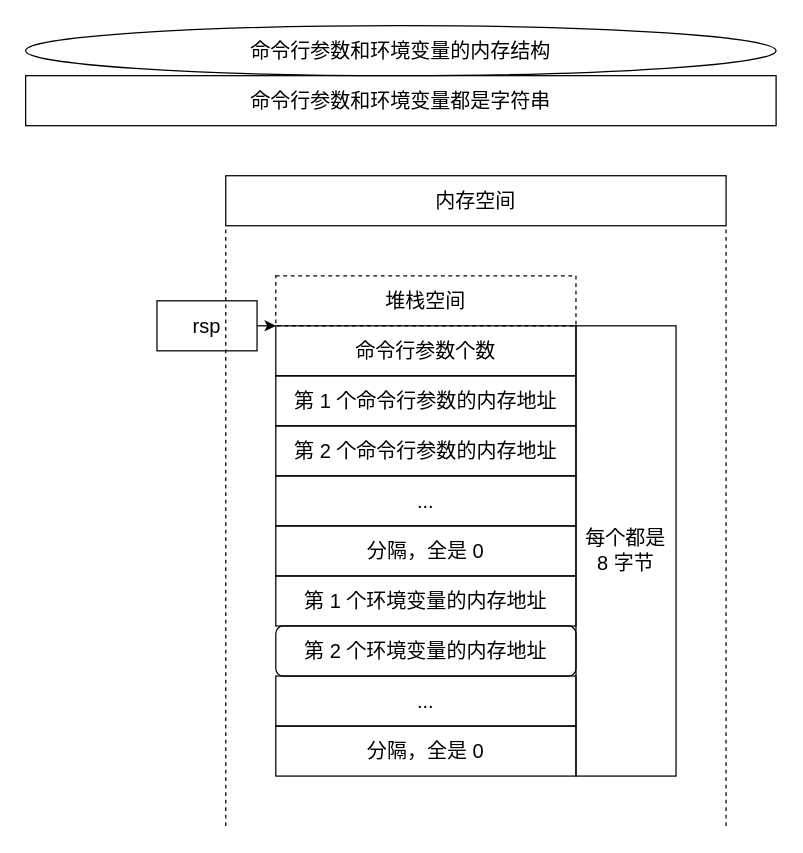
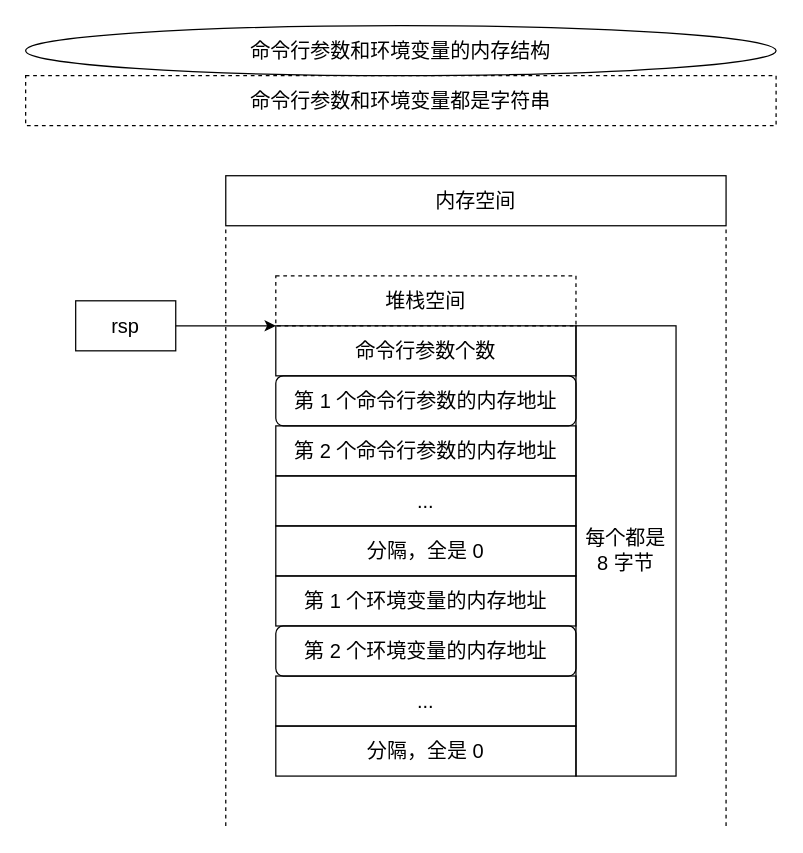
(401, 101) -> (401, 101)
(207, 326) -> (126, 326)
(426, 401) -> (426, 401)
